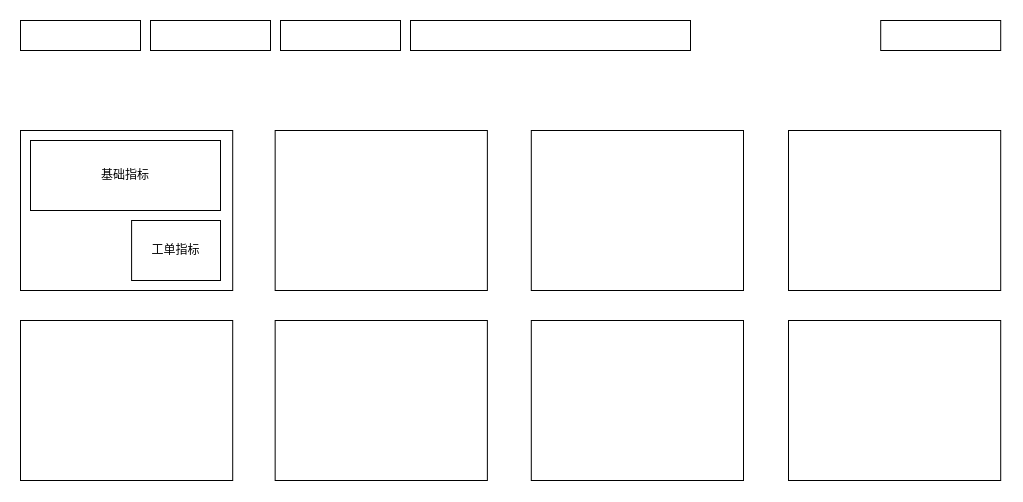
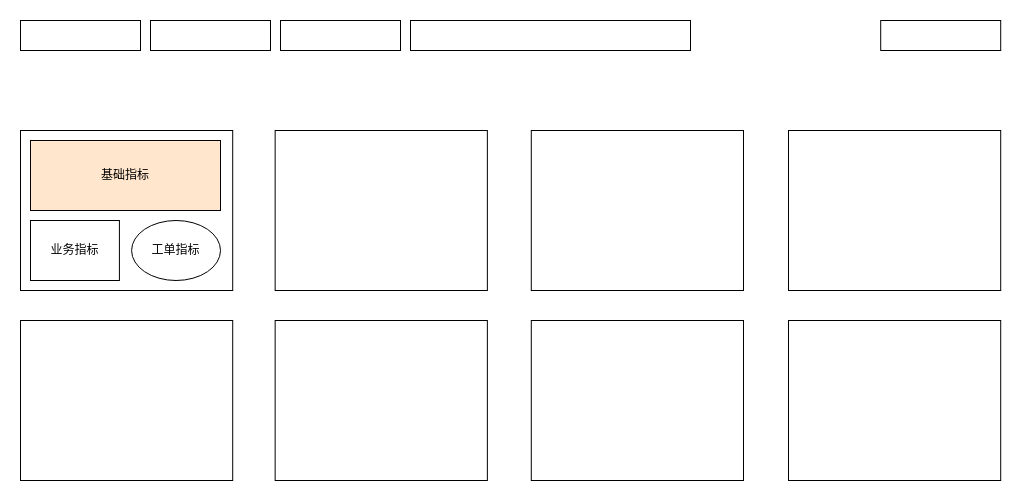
(126, 176) -> (126, 176)
none -> (75, 251)
(176, 251) -> (176, 251)
